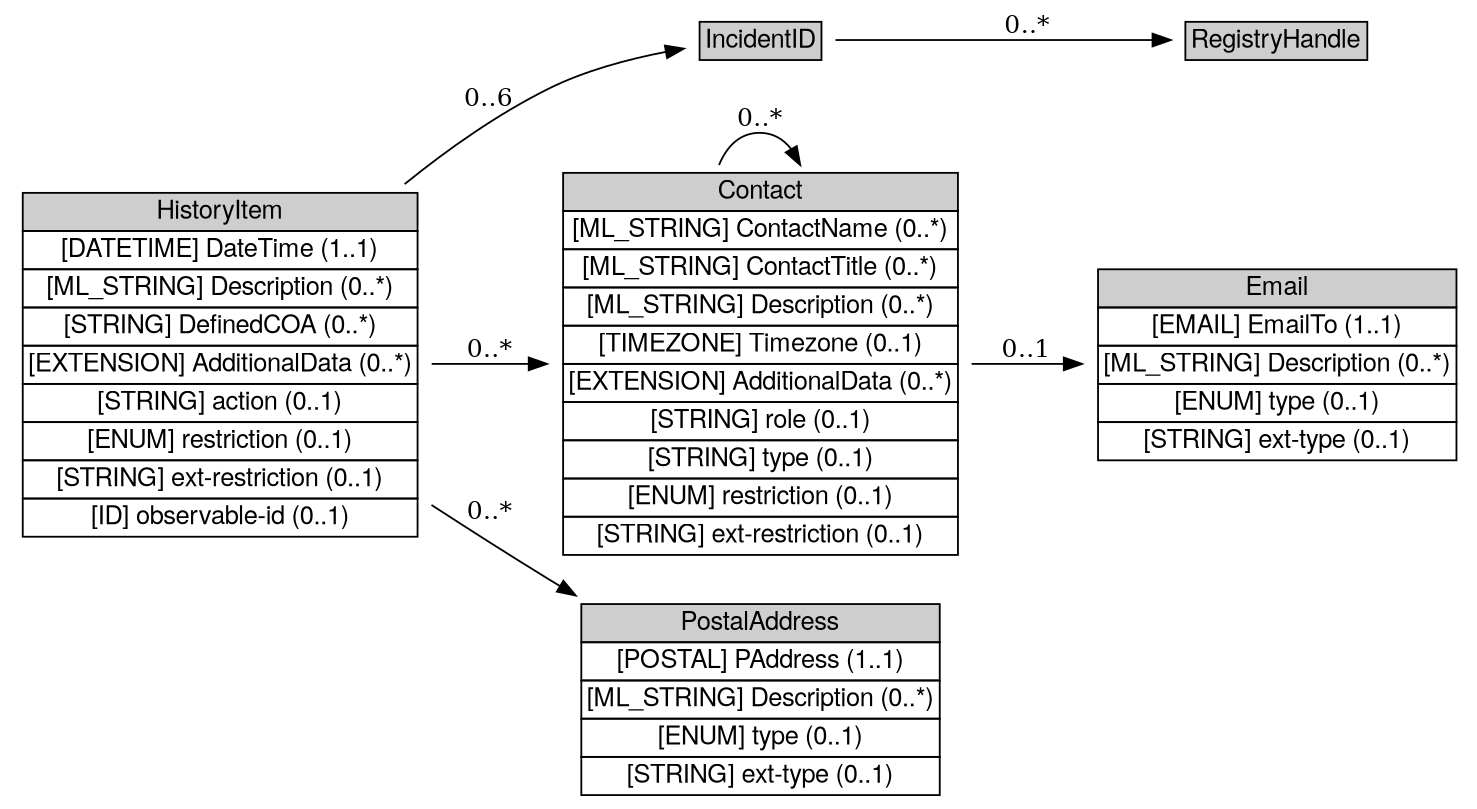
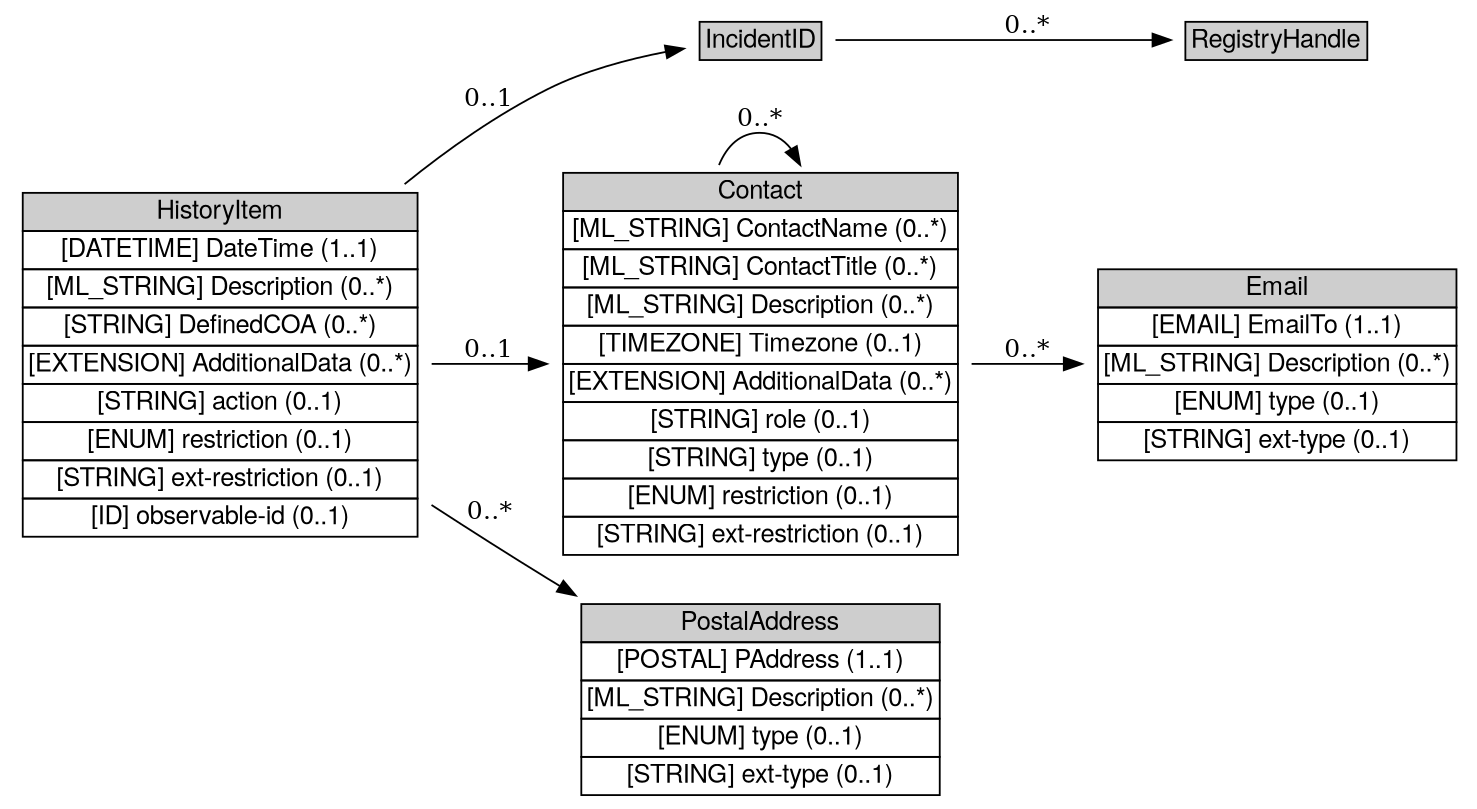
(489, 99) -> (489, 99)
(489, 350) -> (489, 350)
(1027, 350) -> (1027, 350)
